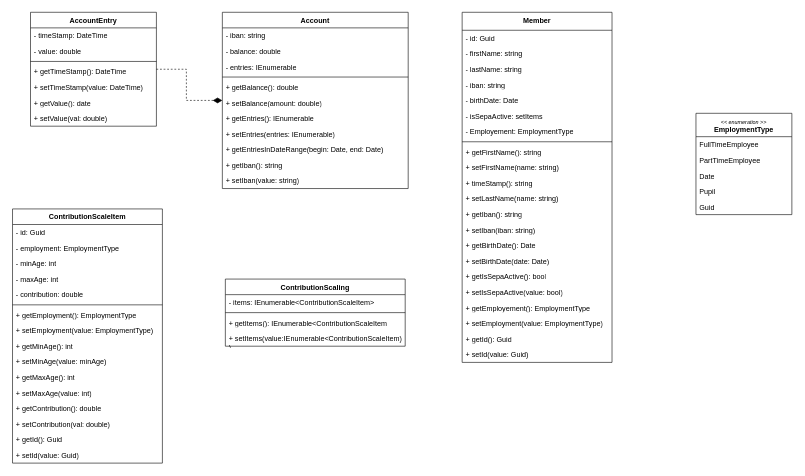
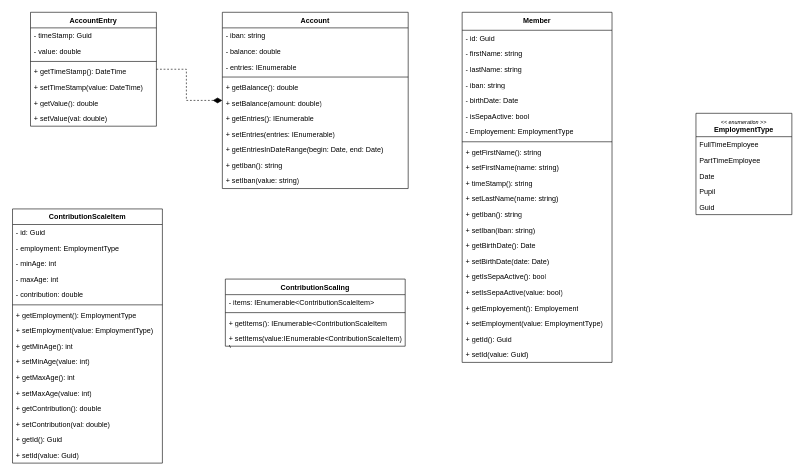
(72, 36) -> (63, 36)
(66, 104) -> (70, 104)
(510, 117) -> (501, 117)
(530, 309) -> (524, 309)
(63, 363) -> (57, 363)
